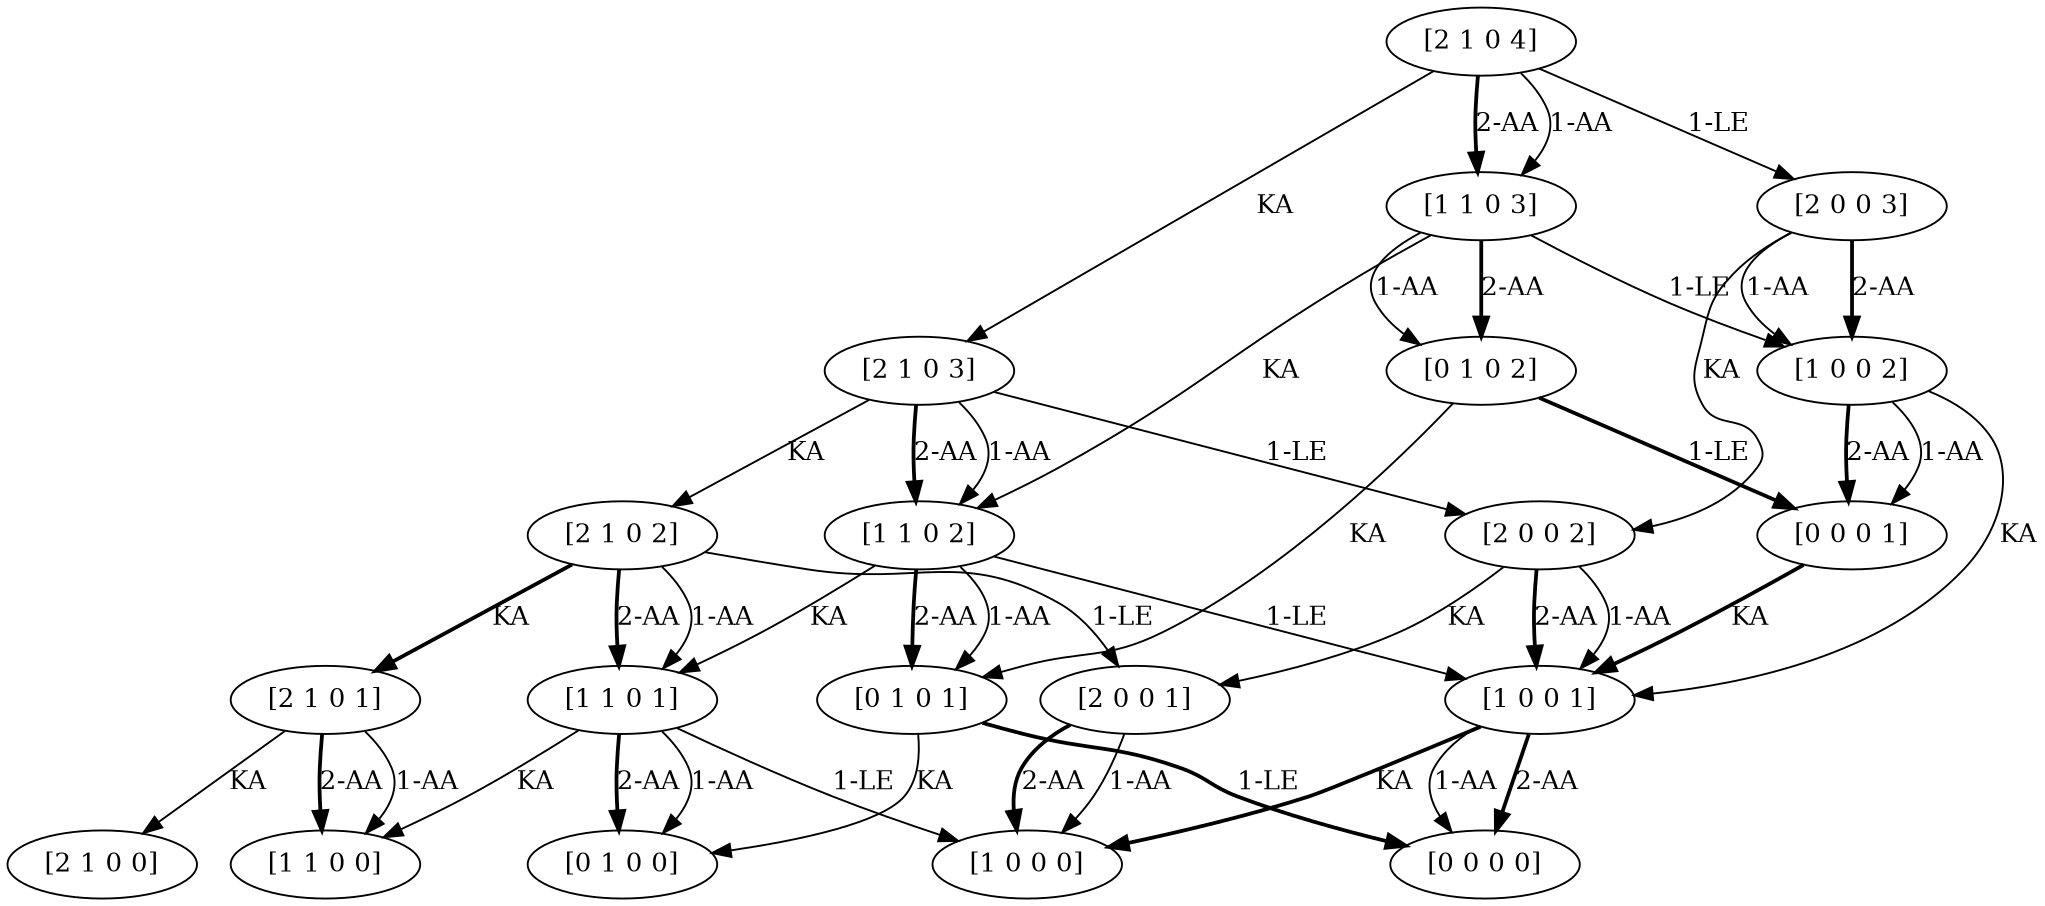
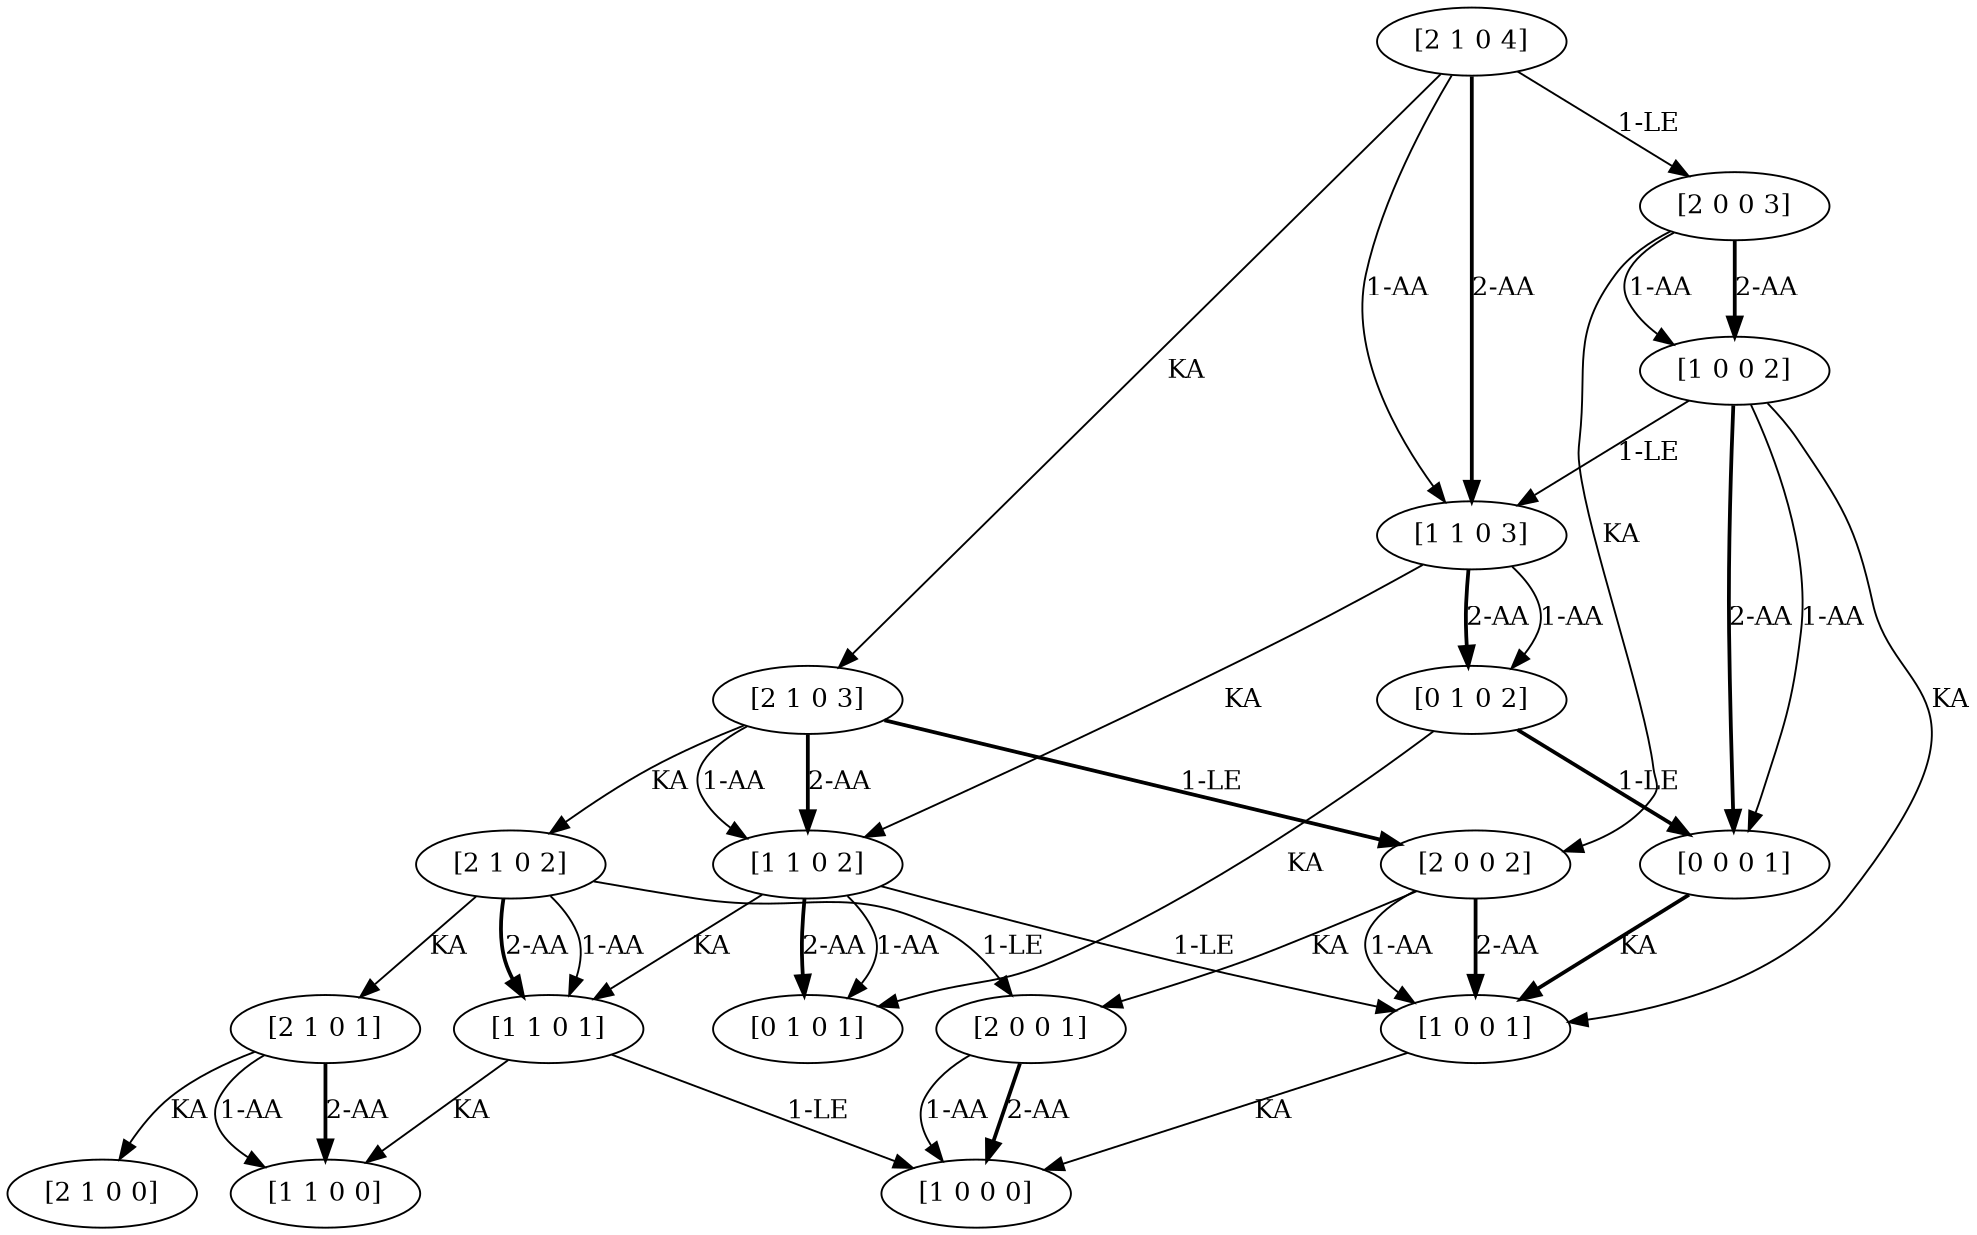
(1646, 293) -> (1612, 448)
(1220, 451) -> (1132, 780)
(482, 613) -> (425, 940)
(1308, 797) -> (1235, 1108)
(622, 864) -> none
(1485, 864) -> none
